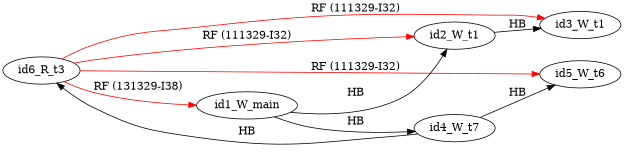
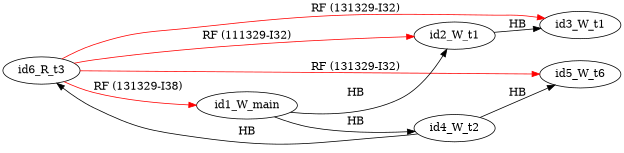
(356, 9) -> (356, 9)
(356, 67) -> (356, 67)
(455, 128) -> (455, 128)
